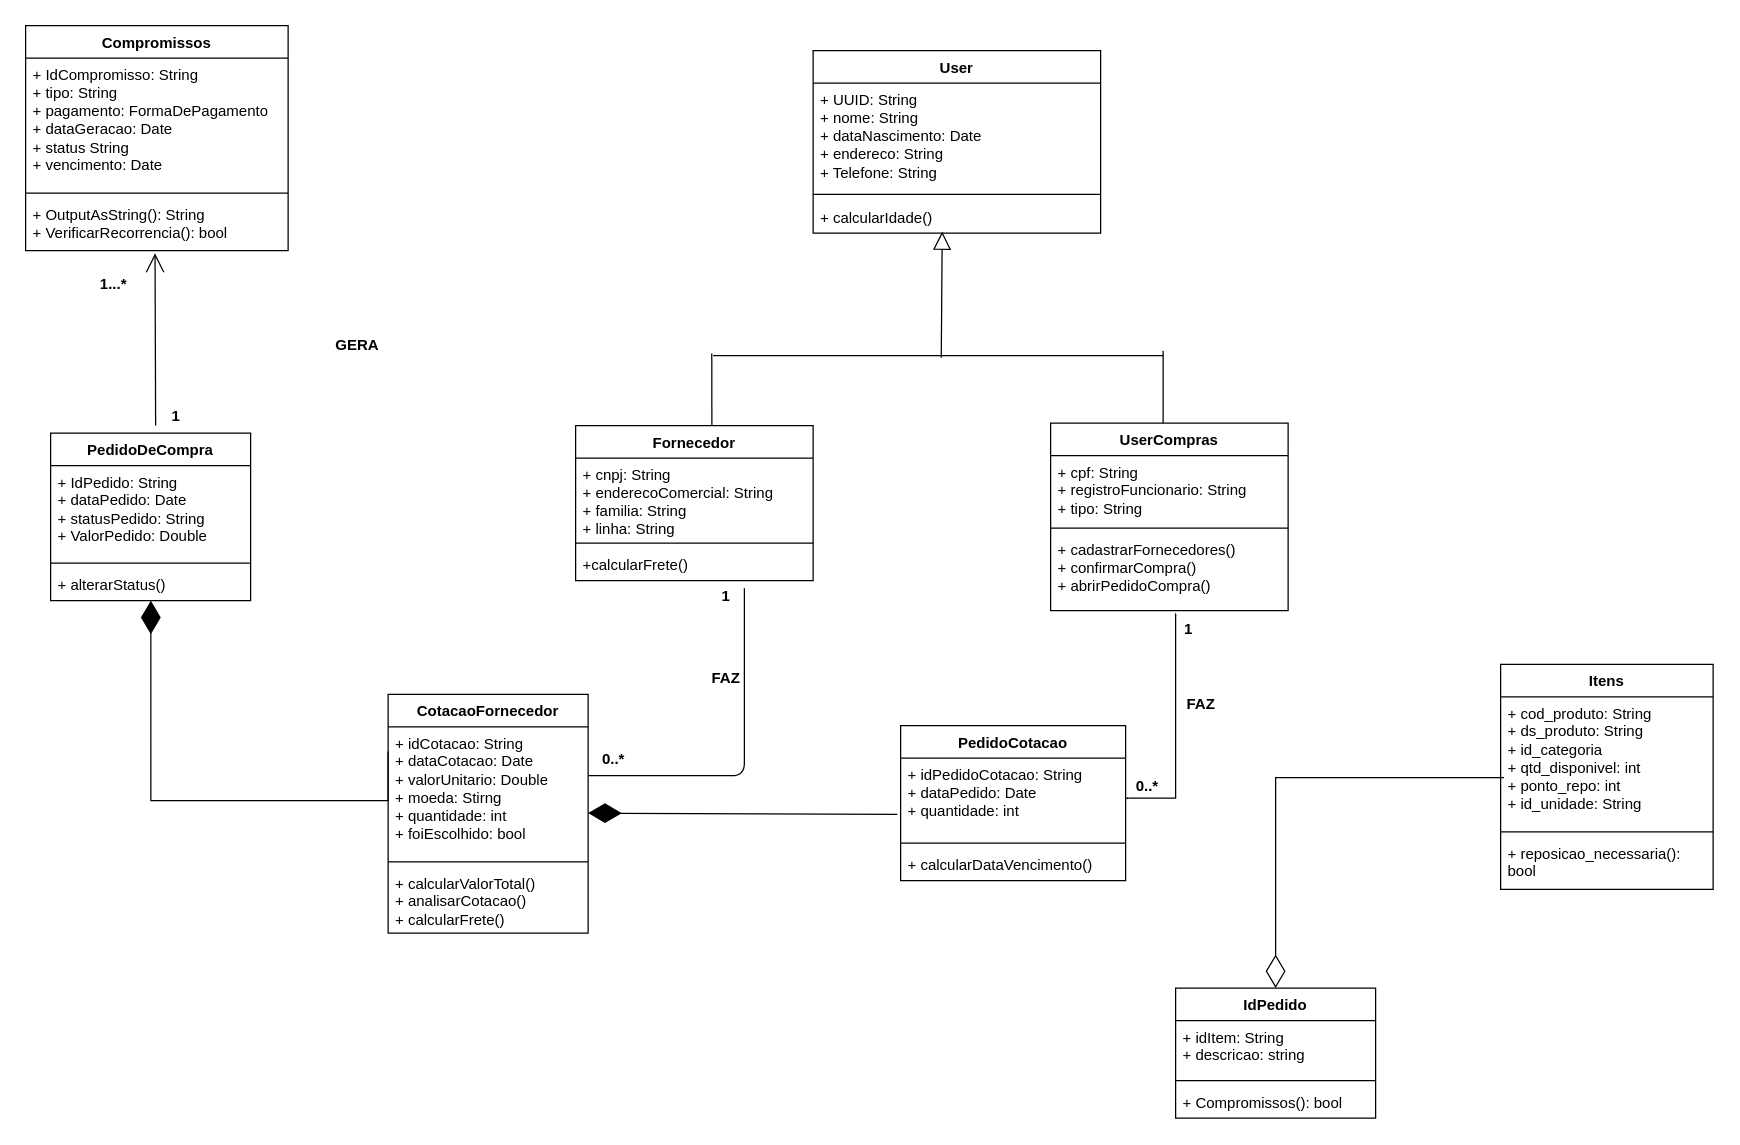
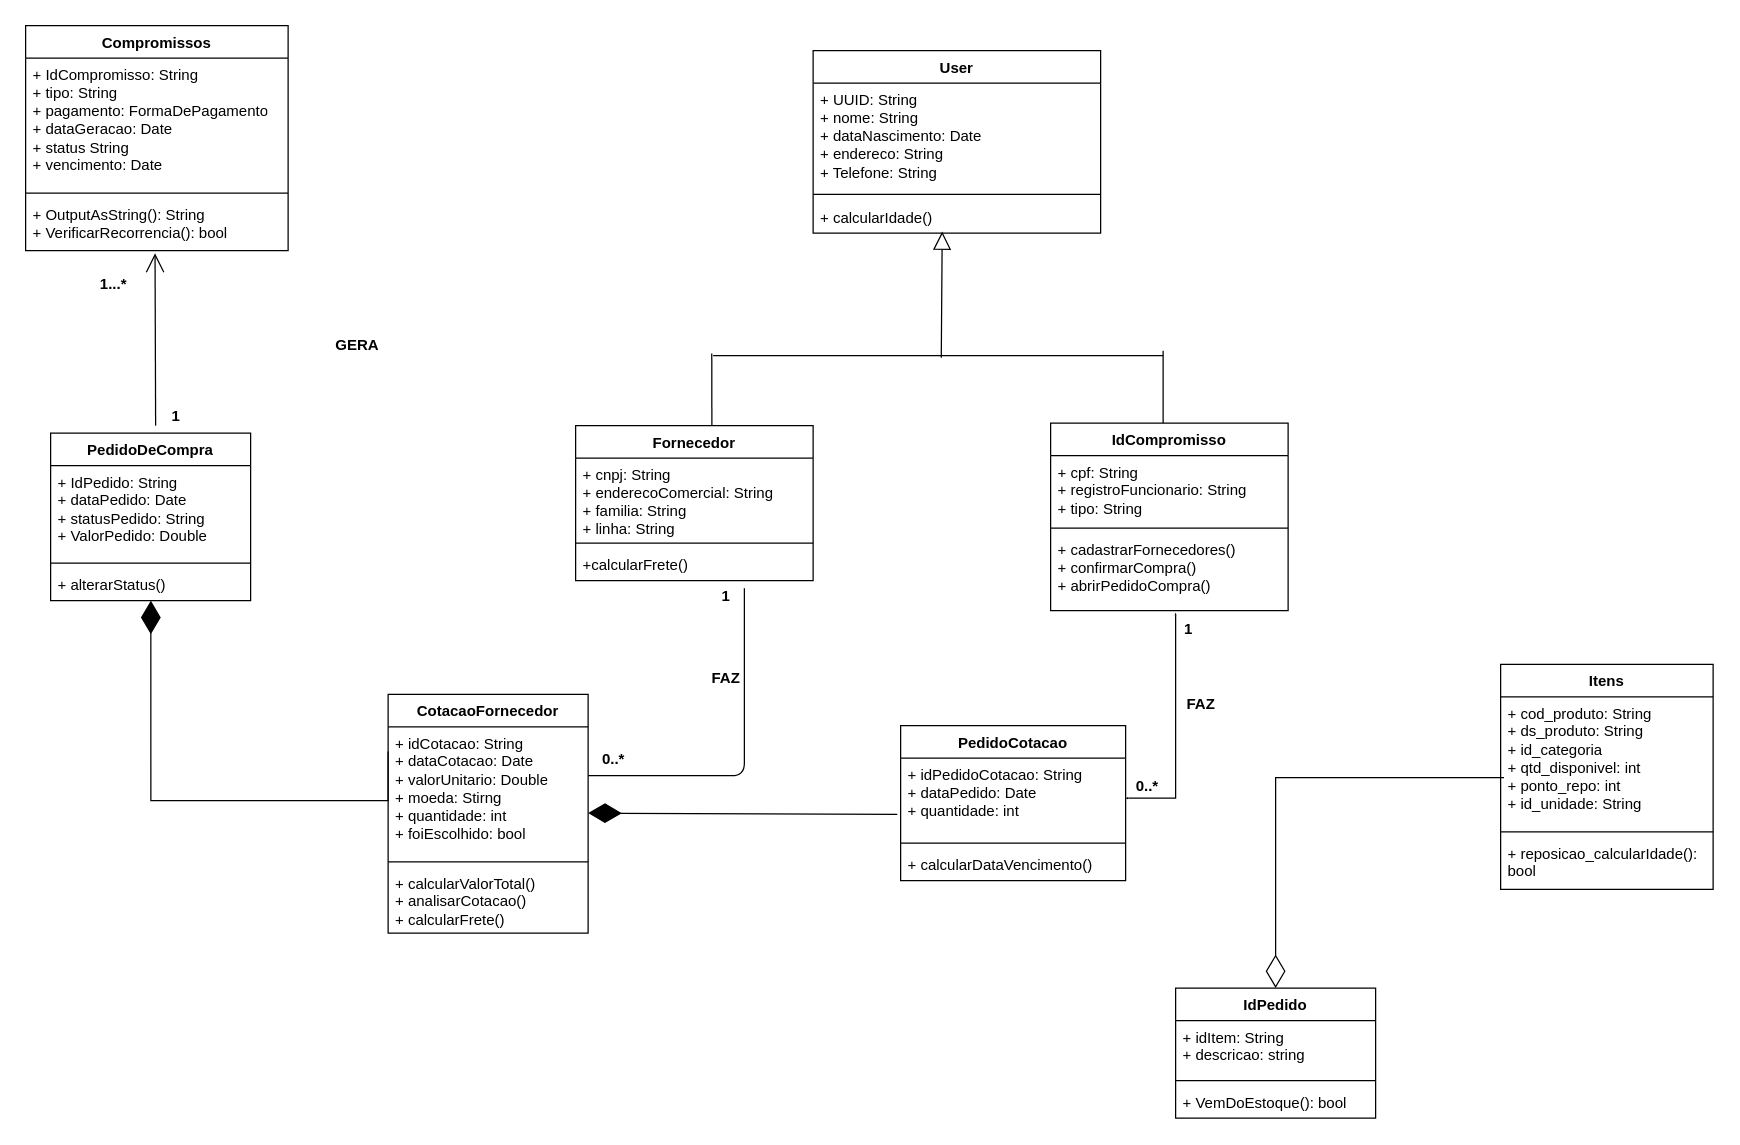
(1169, 441) -> (1169, 441)
(1608, 864) -> (1608, 864)
(1266, 1103) -> (1268, 1103)
